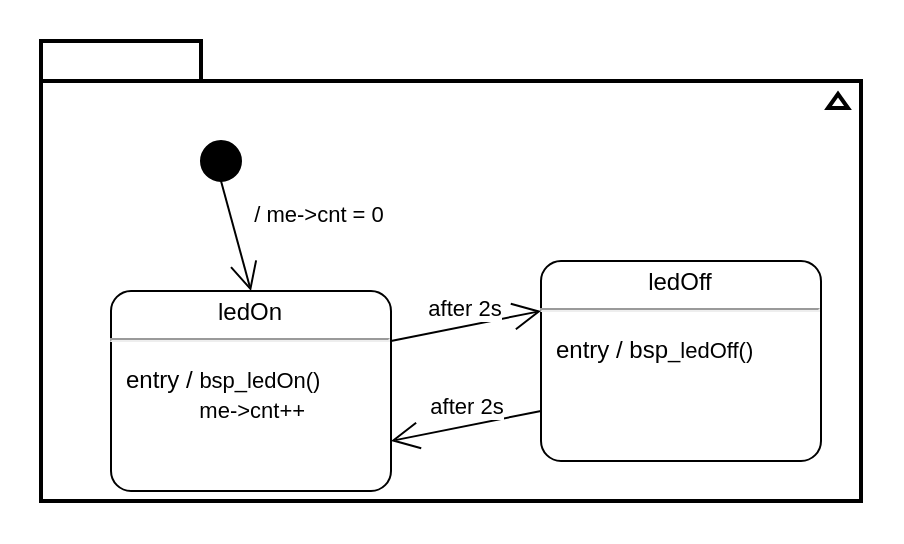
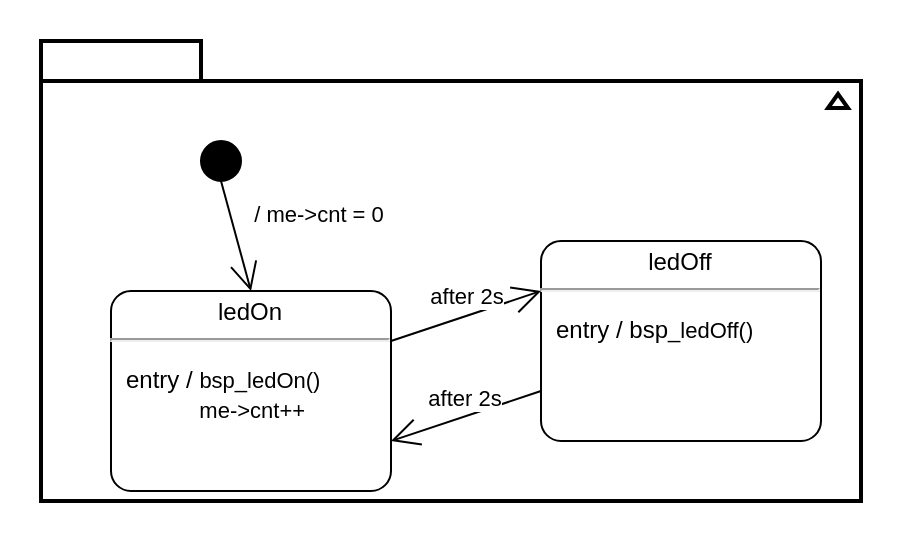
(681, 361) -> (681, 341)
